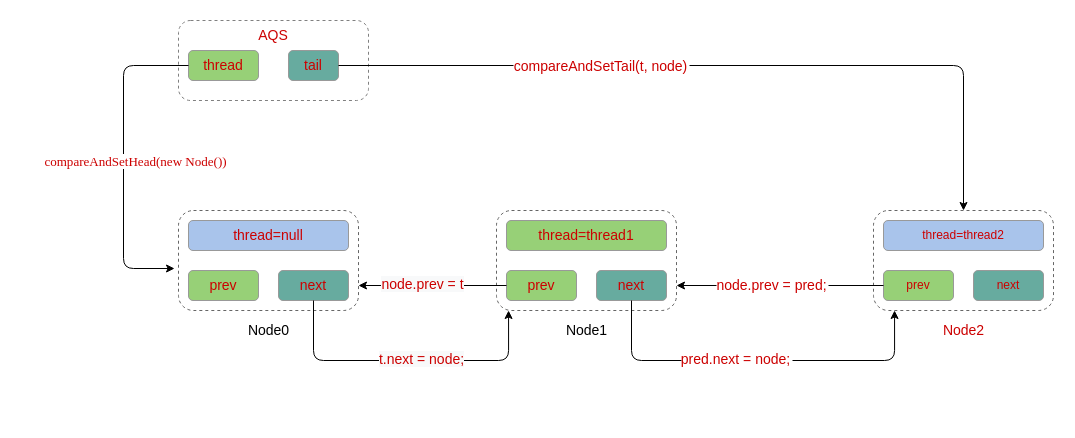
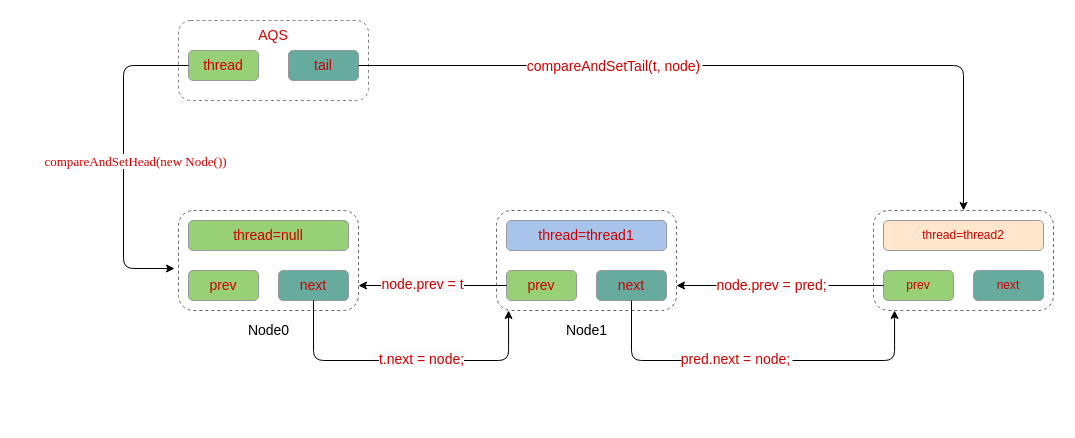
(314, 66) -> (324, 66)
(269, 236) -> (269, 236)
(587, 236) -> (587, 236)
(964, 236) -> (964, 236)
(964, 331) -> none
